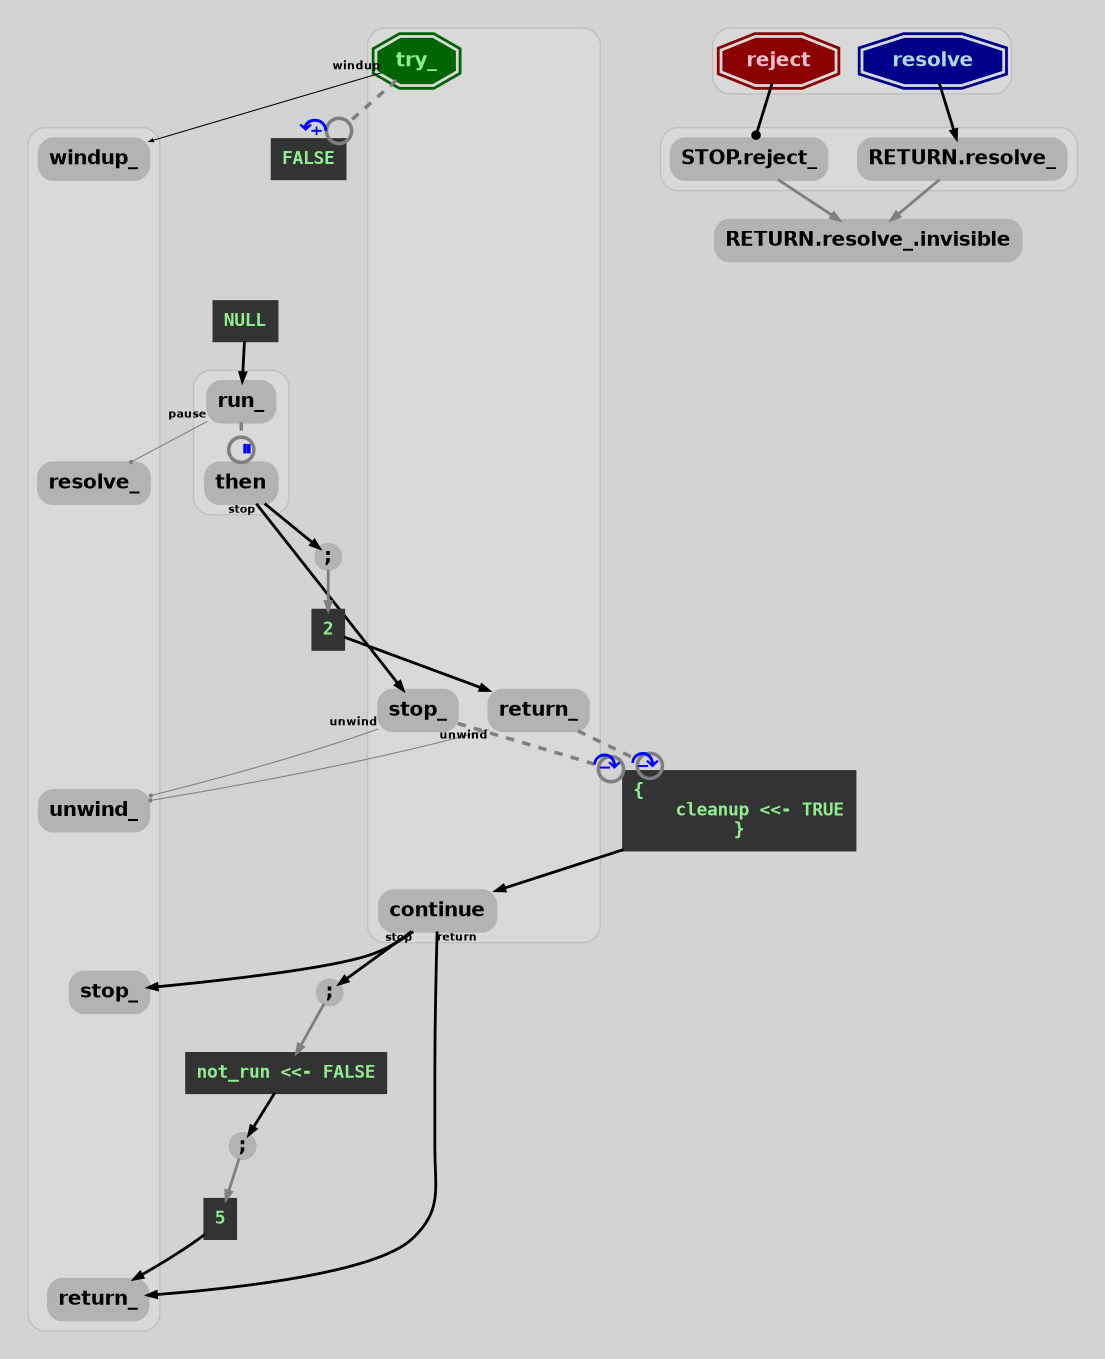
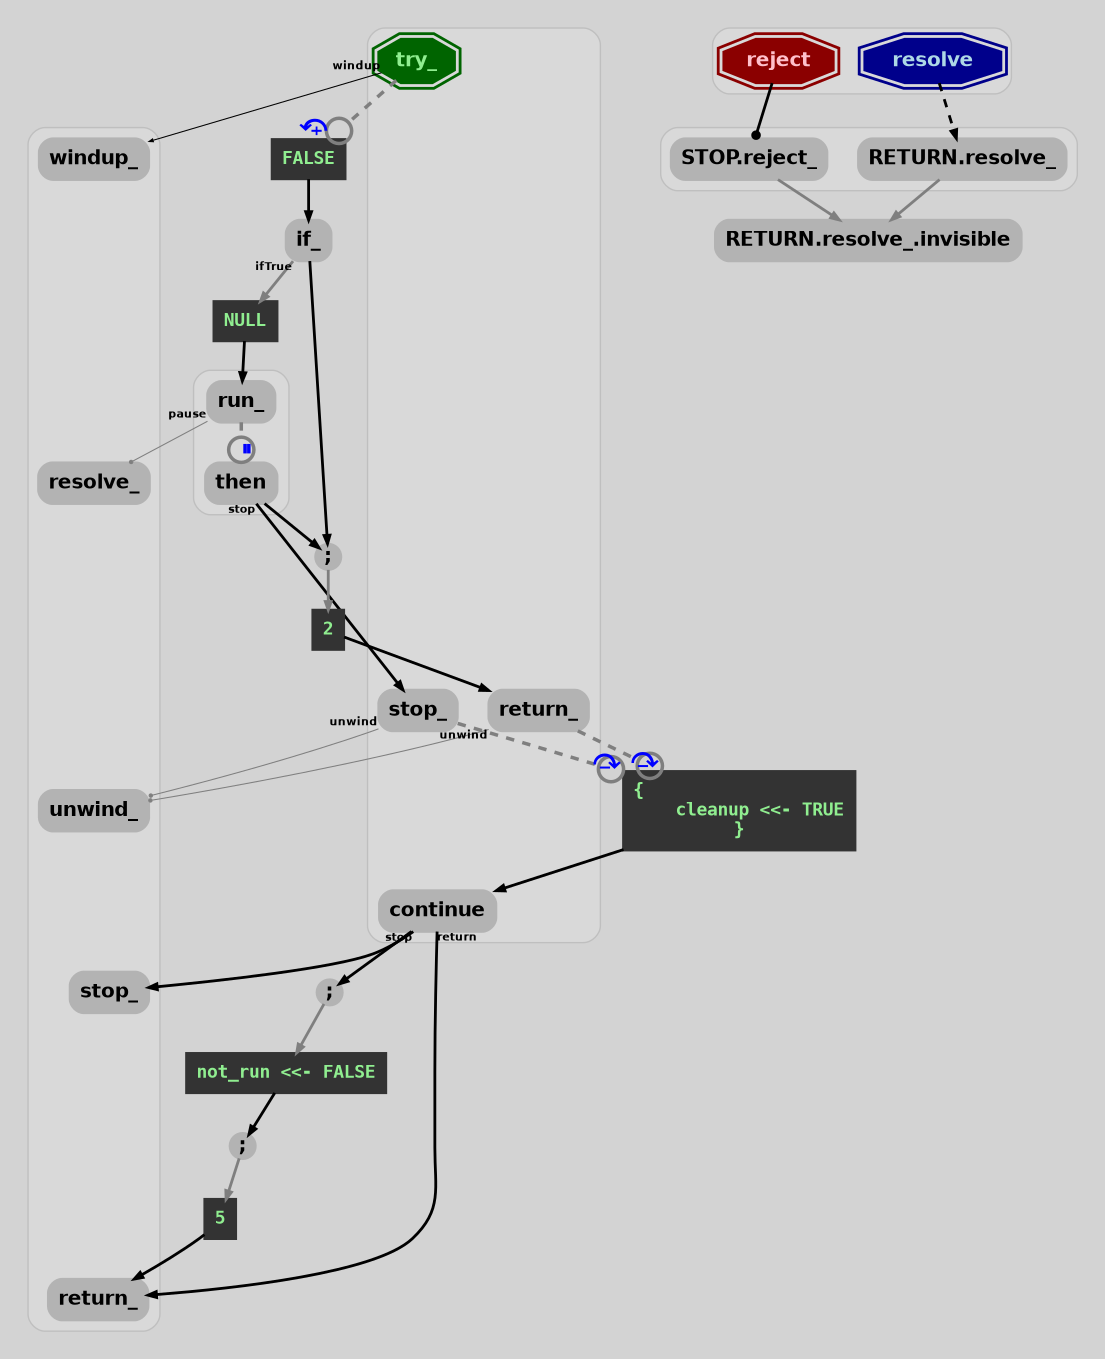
(946, 107) -> (946, 107)
none -> (309, 241)
